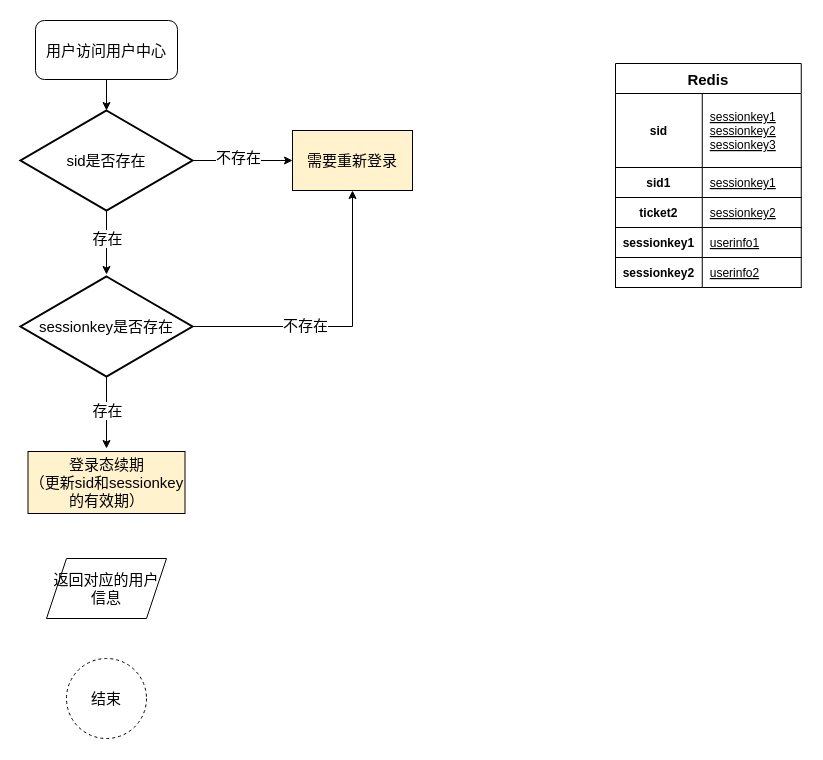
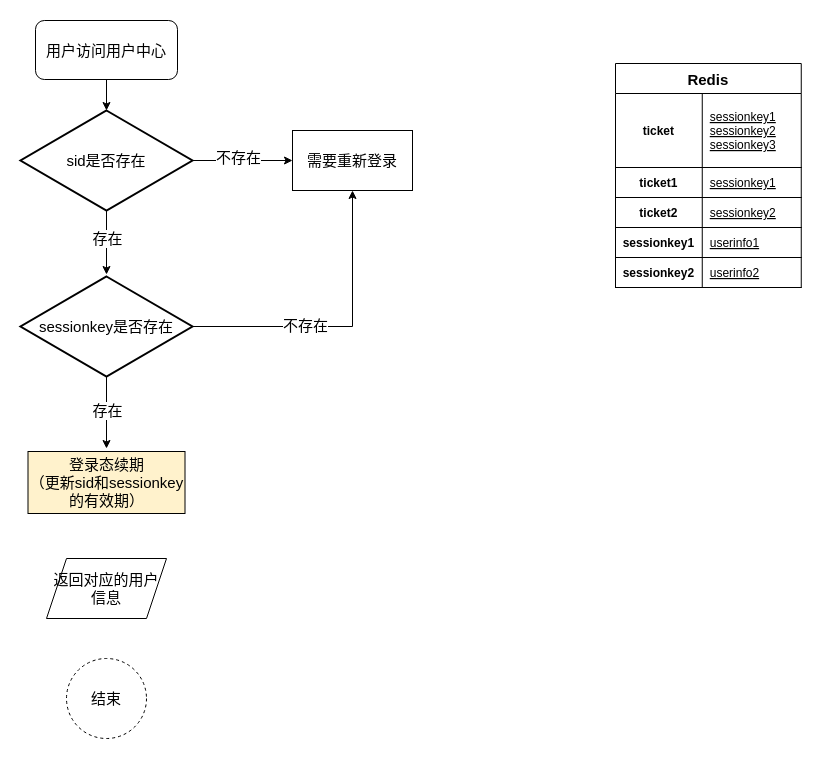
(658, 131) -> (658, 131)
(353, 161) -> (353, 161)
(658, 183) -> (658, 183)
